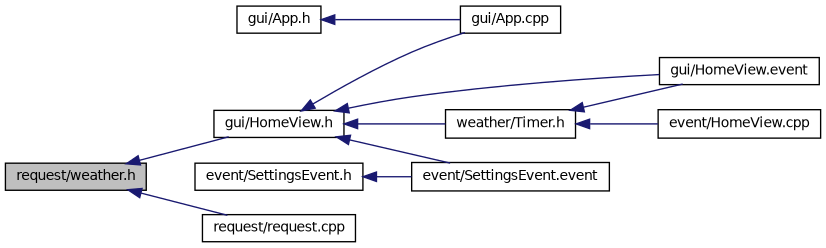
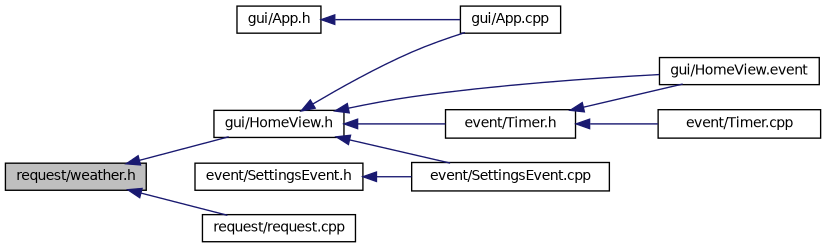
(511, 124) -> (511, 124)
(739, 124) -> (739, 124)
(511, 177) -> (511, 177)
